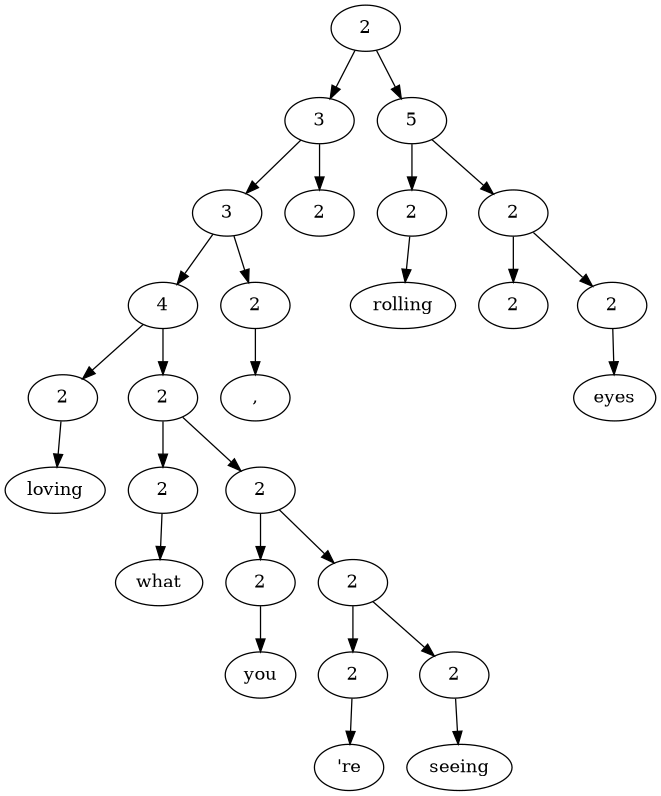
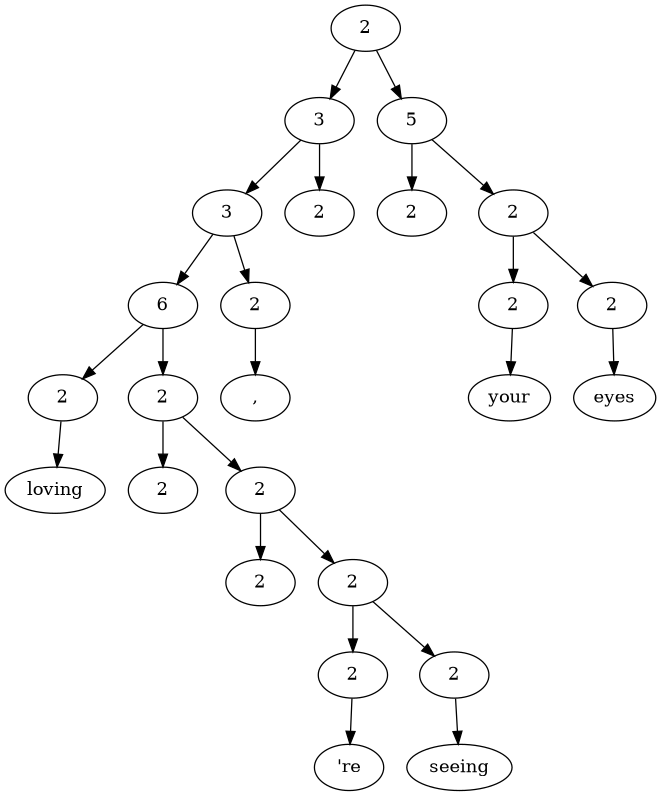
(163, 305) -> (163, 305)
(403, 305) -> none
none -> (509, 398)
(159, 583) -> none
(261, 675) -> none
